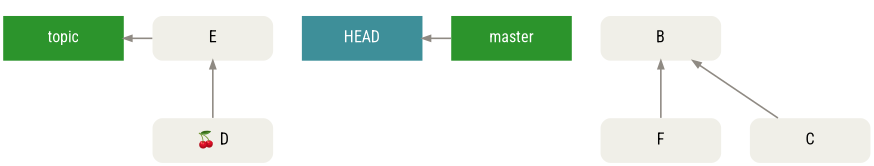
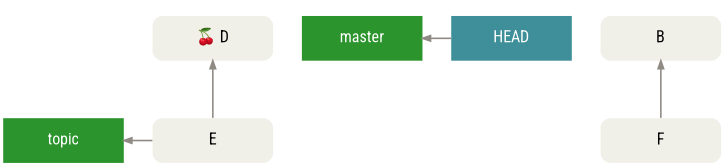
(441, 38) -> (441, 38)
(213, 93) -> (213, 93)
(810, 141) -> none
